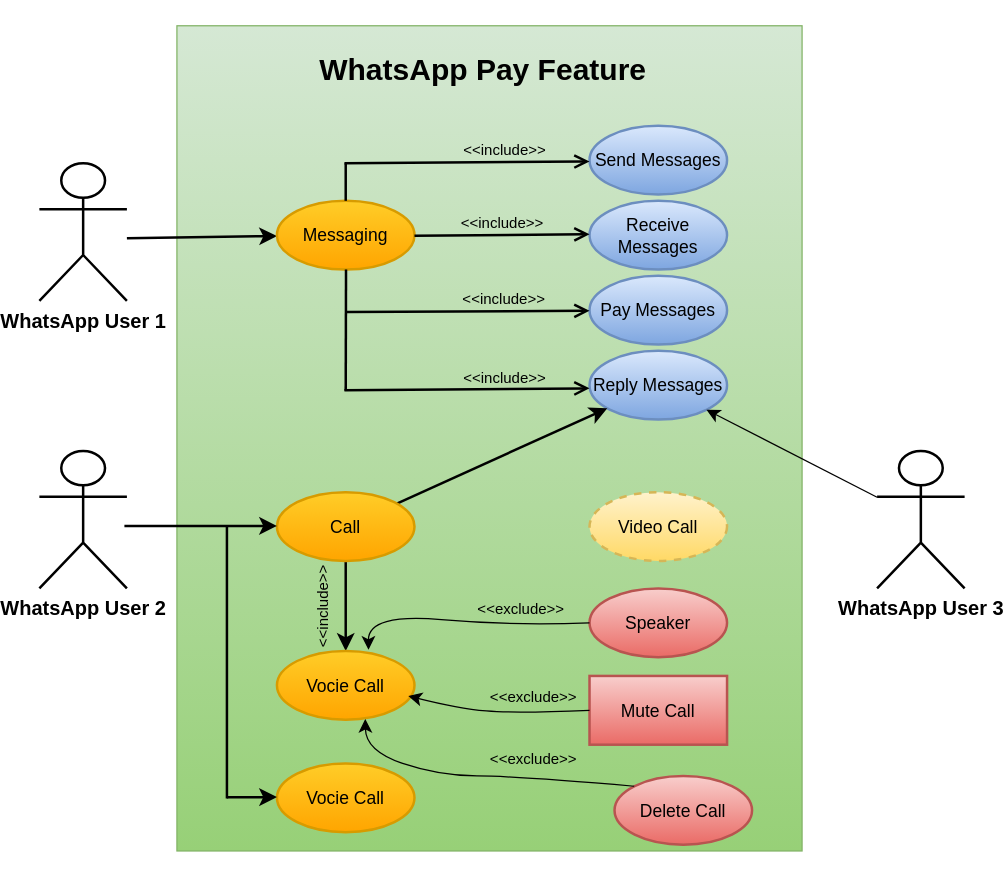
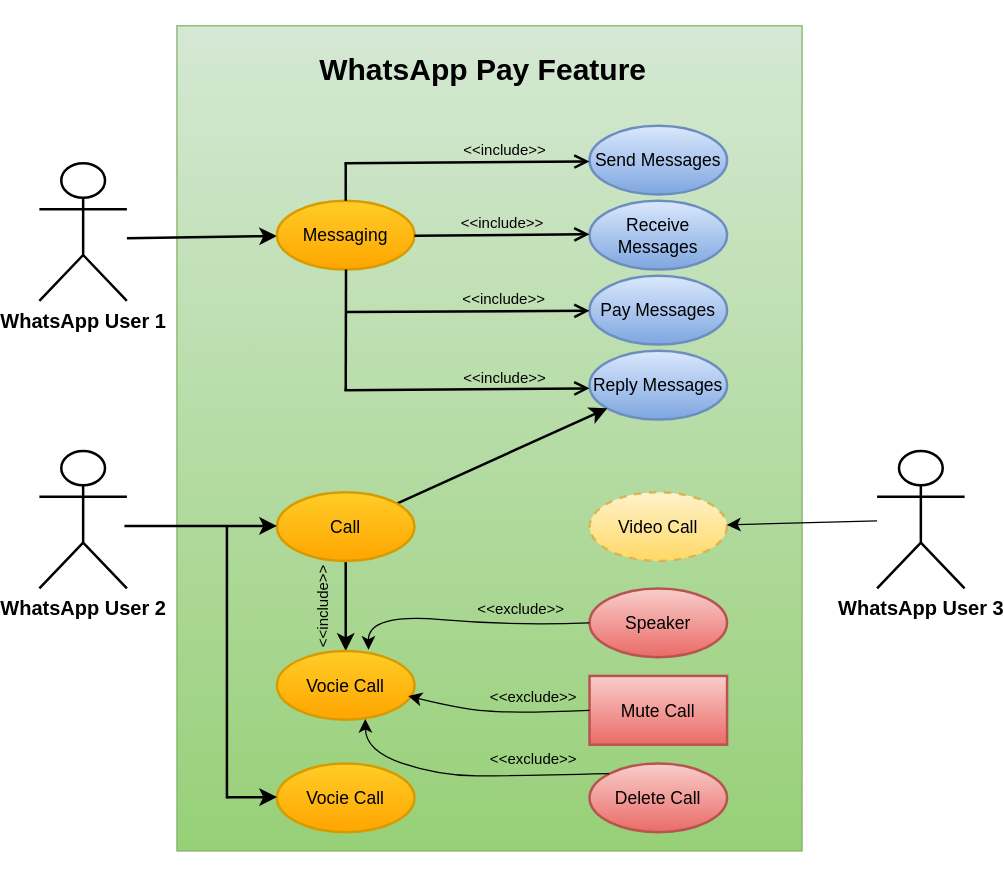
(795, 455) -> (806, 522)
(683, 810) -> (658, 798)
